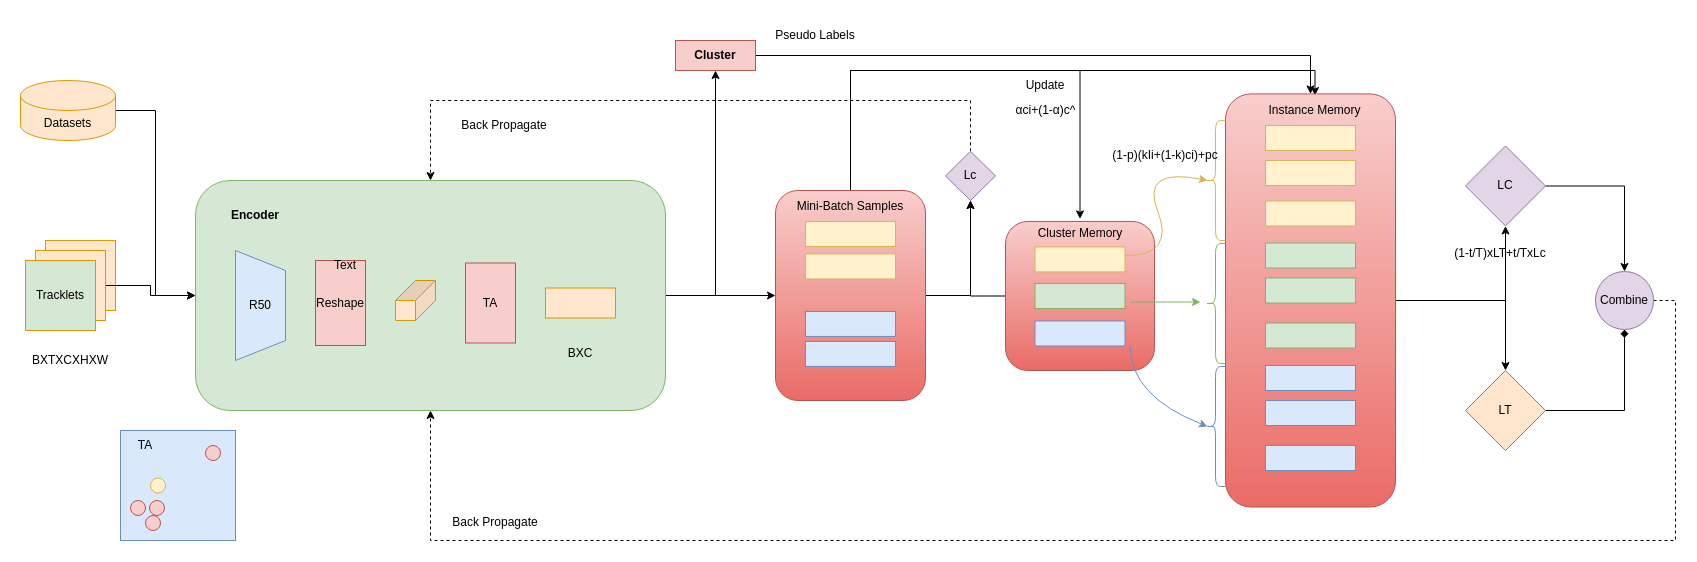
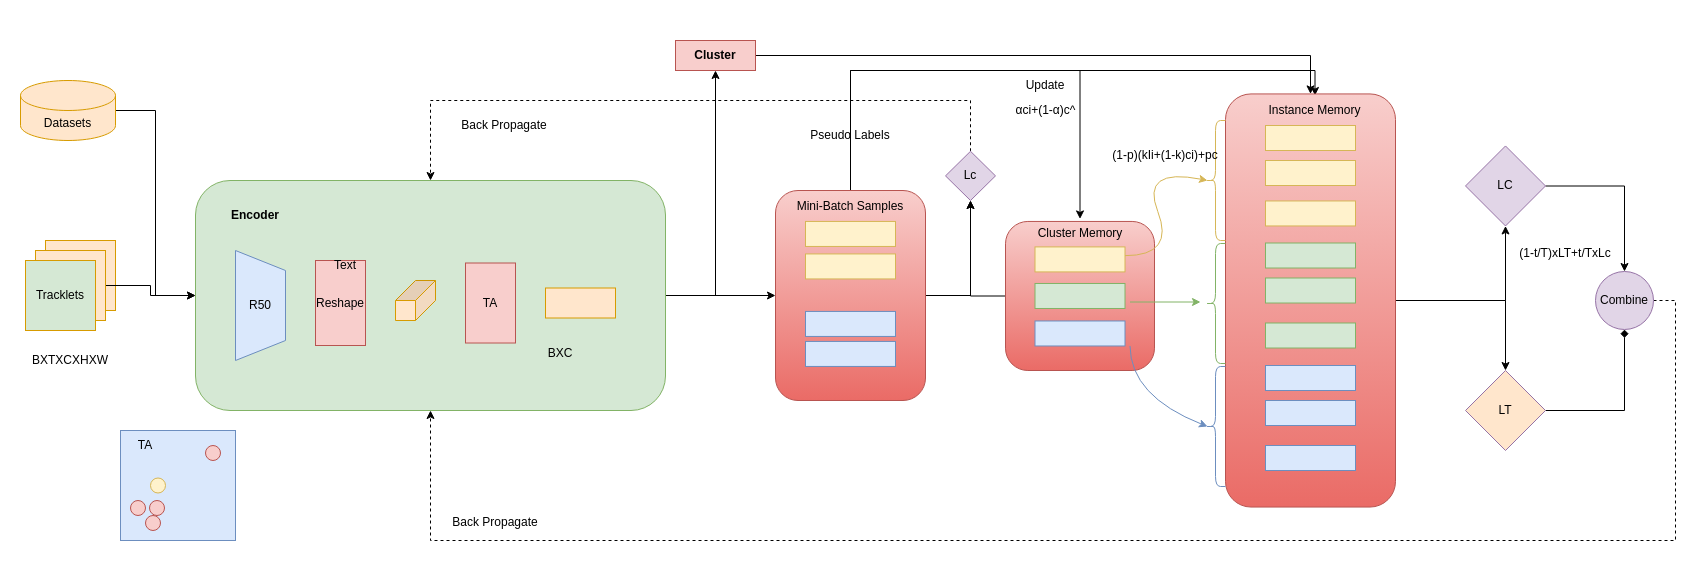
(816, 36) -> (851, 136)
(1501, 253) -> (1566, 253)
(581, 354) -> (561, 354)
